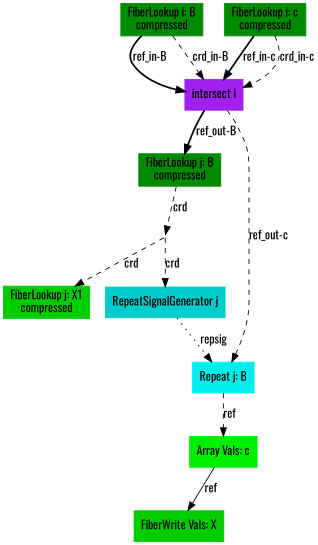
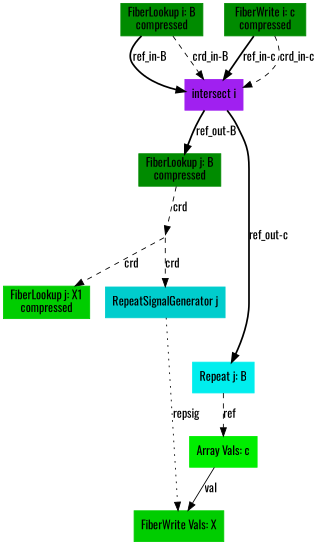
(265, 20) -> (265, 20)
(249, 231) -> (249, 231)
(192, 337) -> (172, 410)
(211, 489) -> (211, 489)
